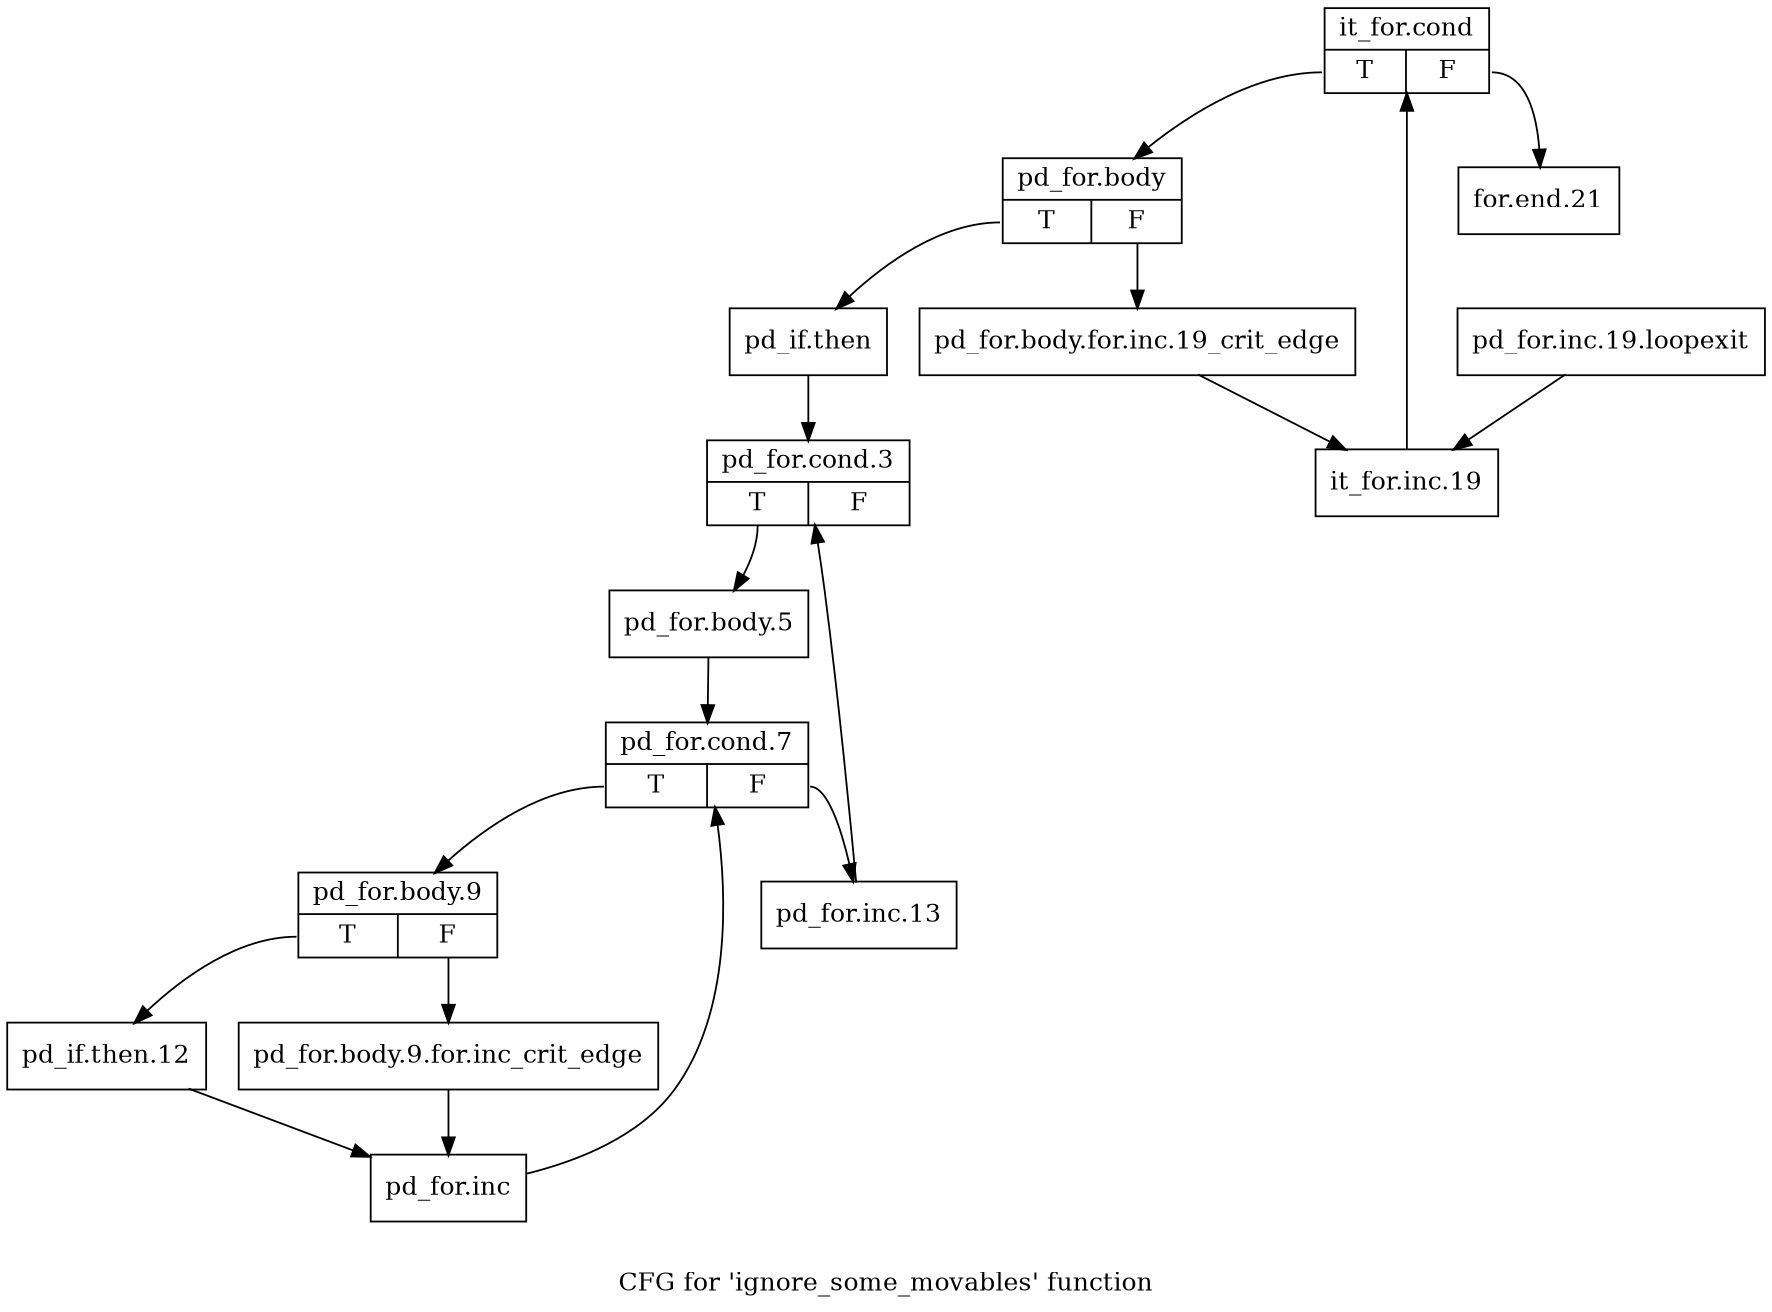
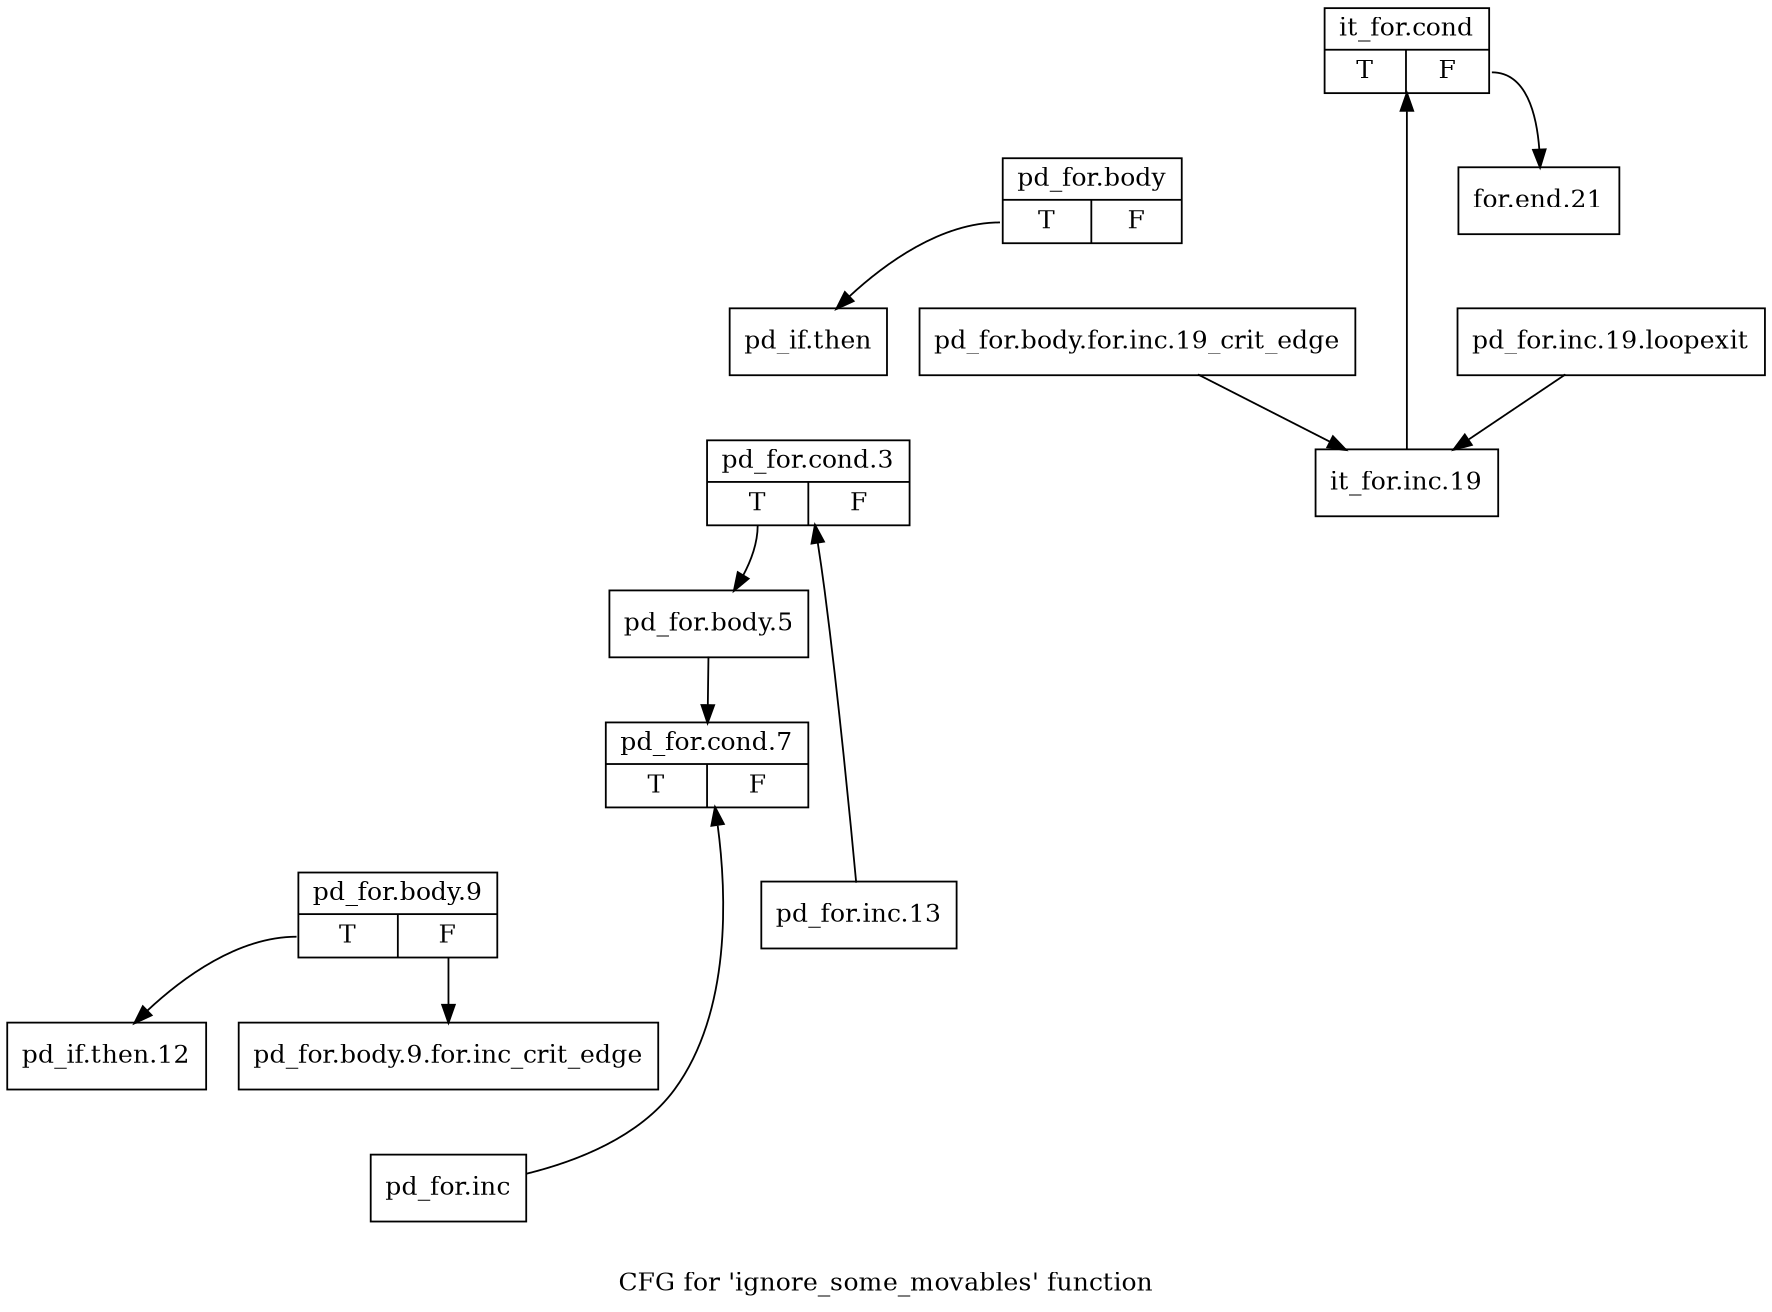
(1229, 96) -> none
(1137, 267) -> none
(808, 399) -> none
(520, 810) -> none
(837, 821) -> none
(448, 1113) -> none
(271, 1120) -> none
